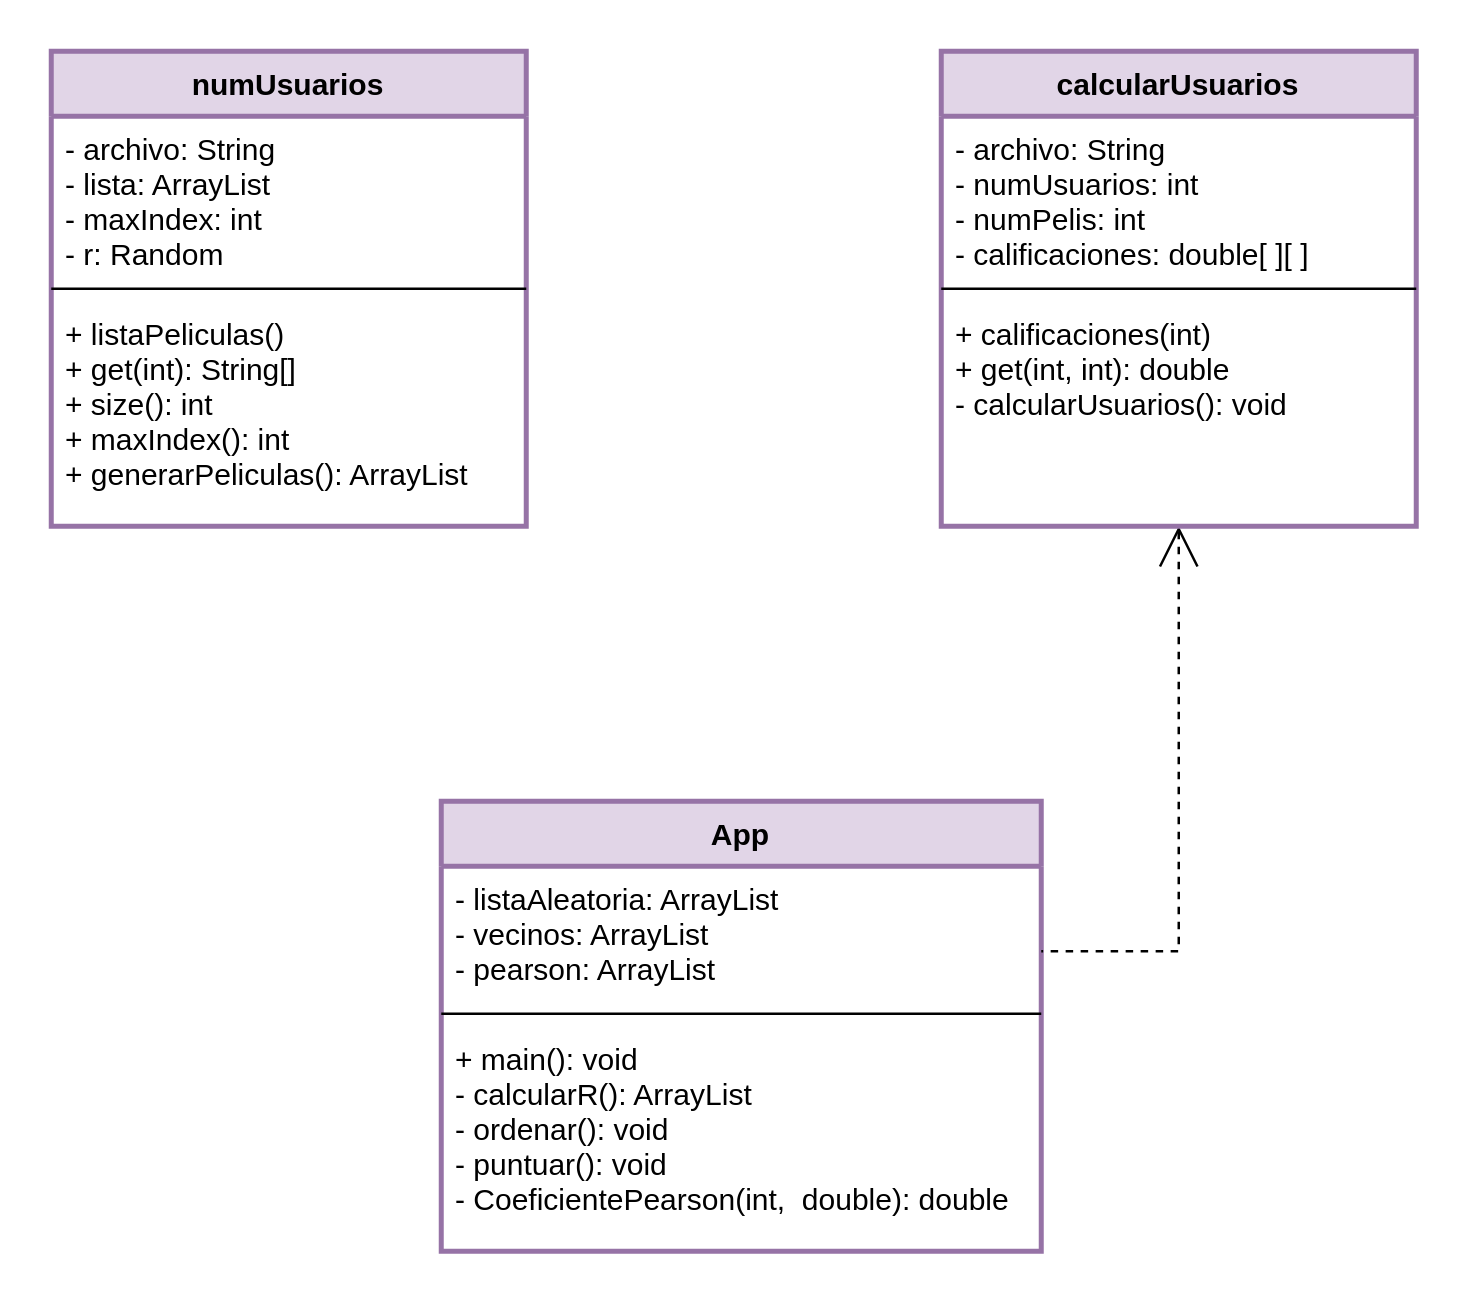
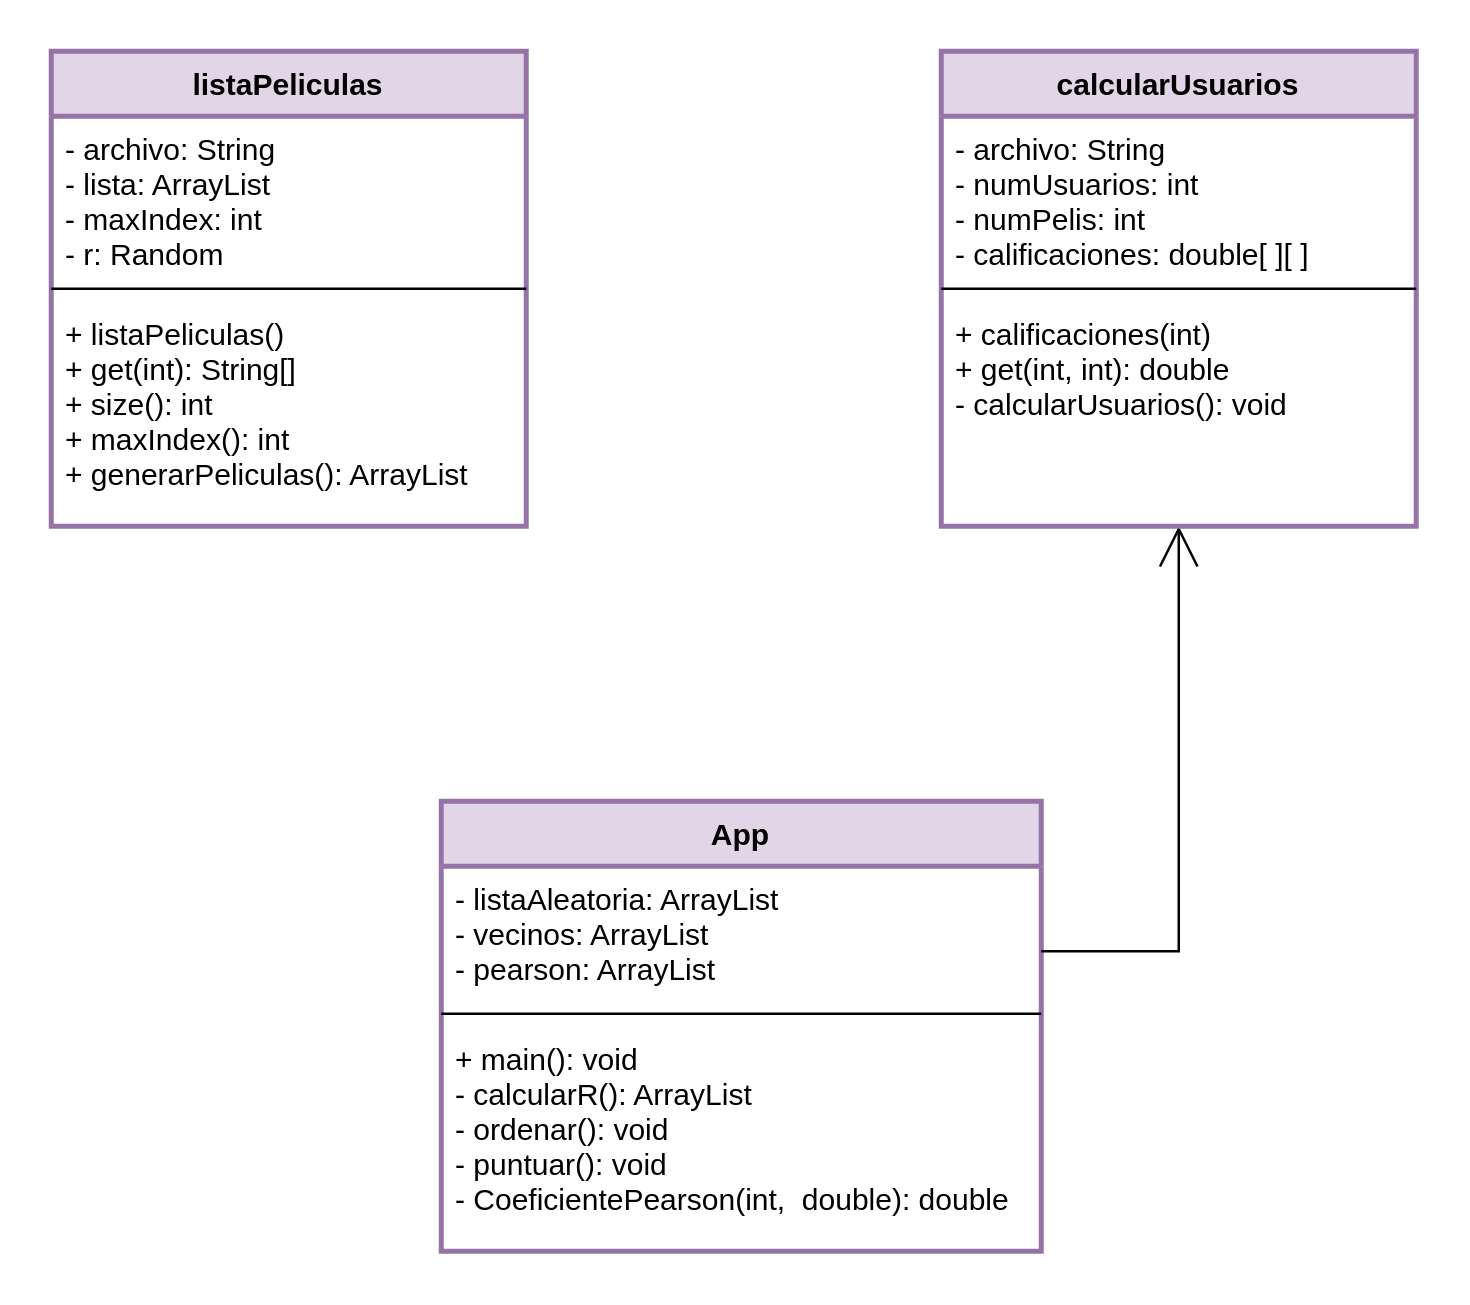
(288, 85) -> (288, 85)
(1179, 810) -> (1179, 810)
